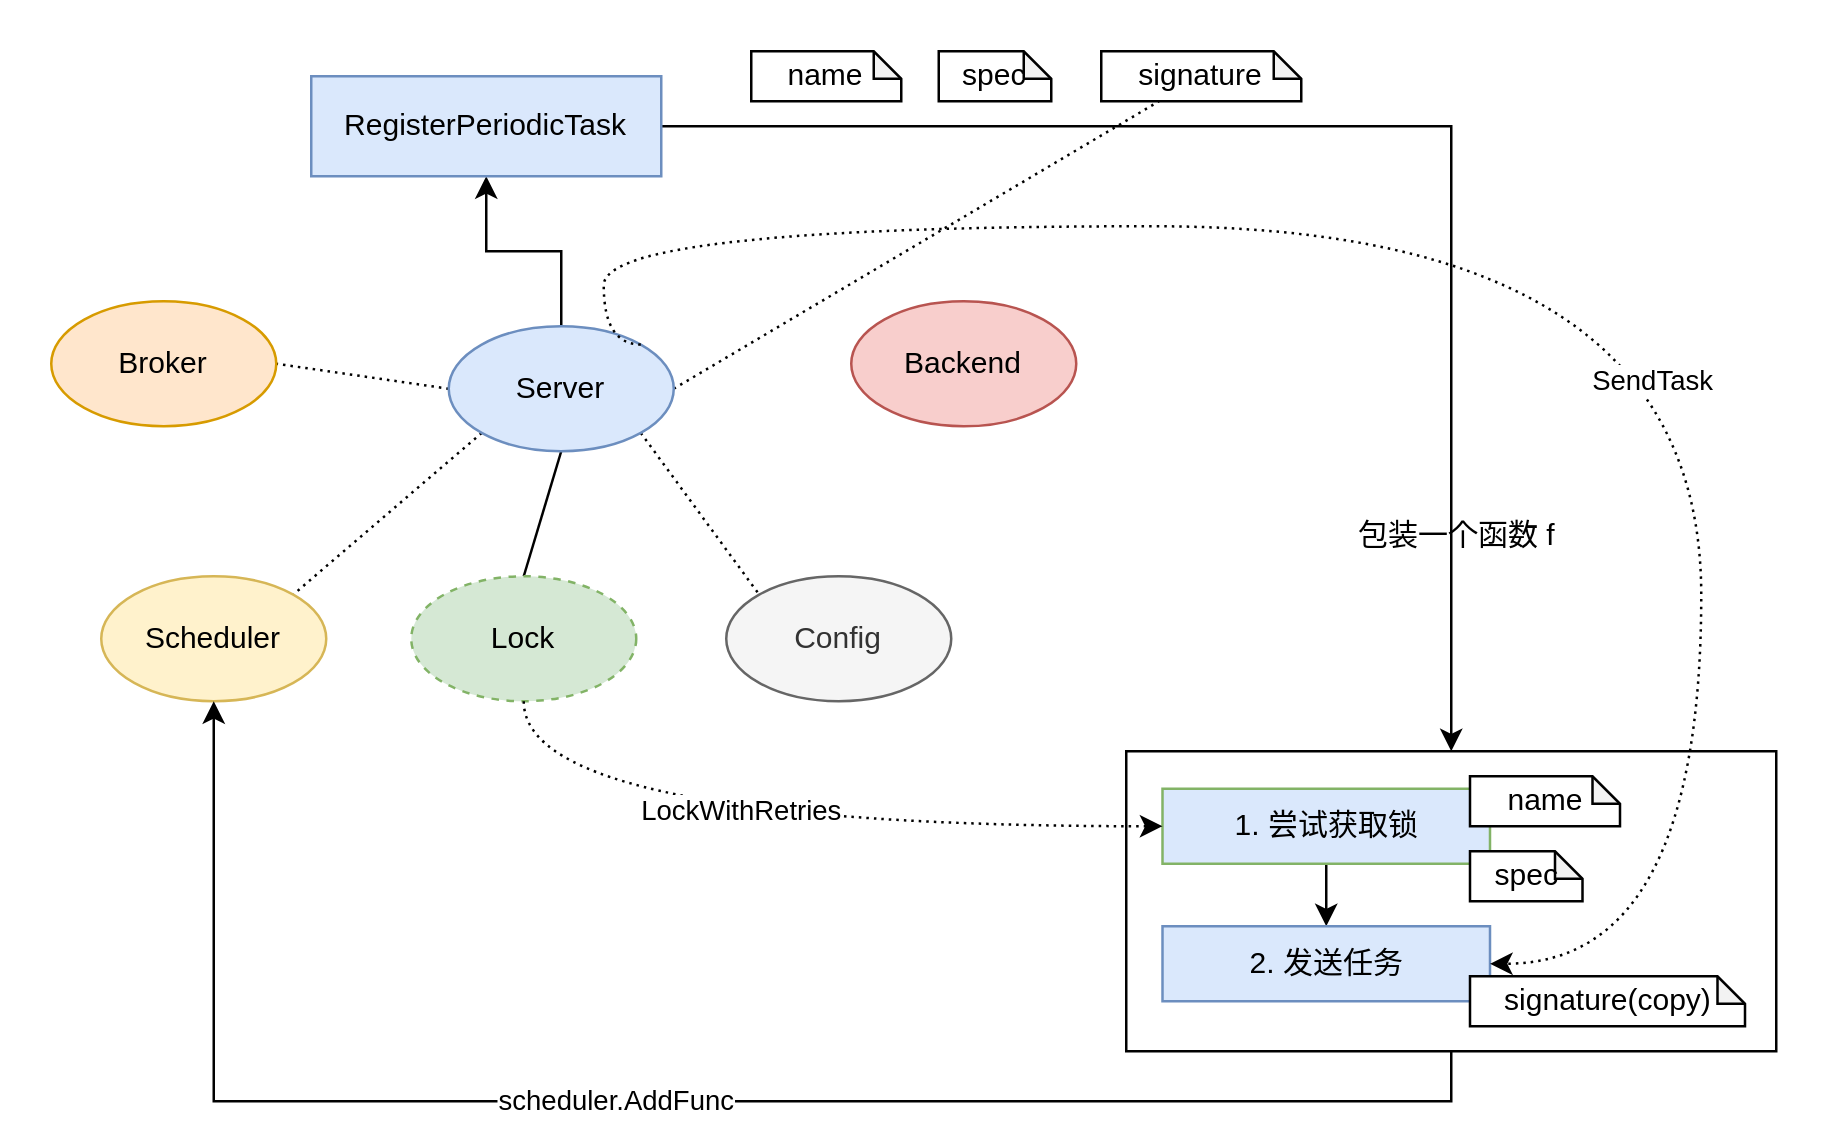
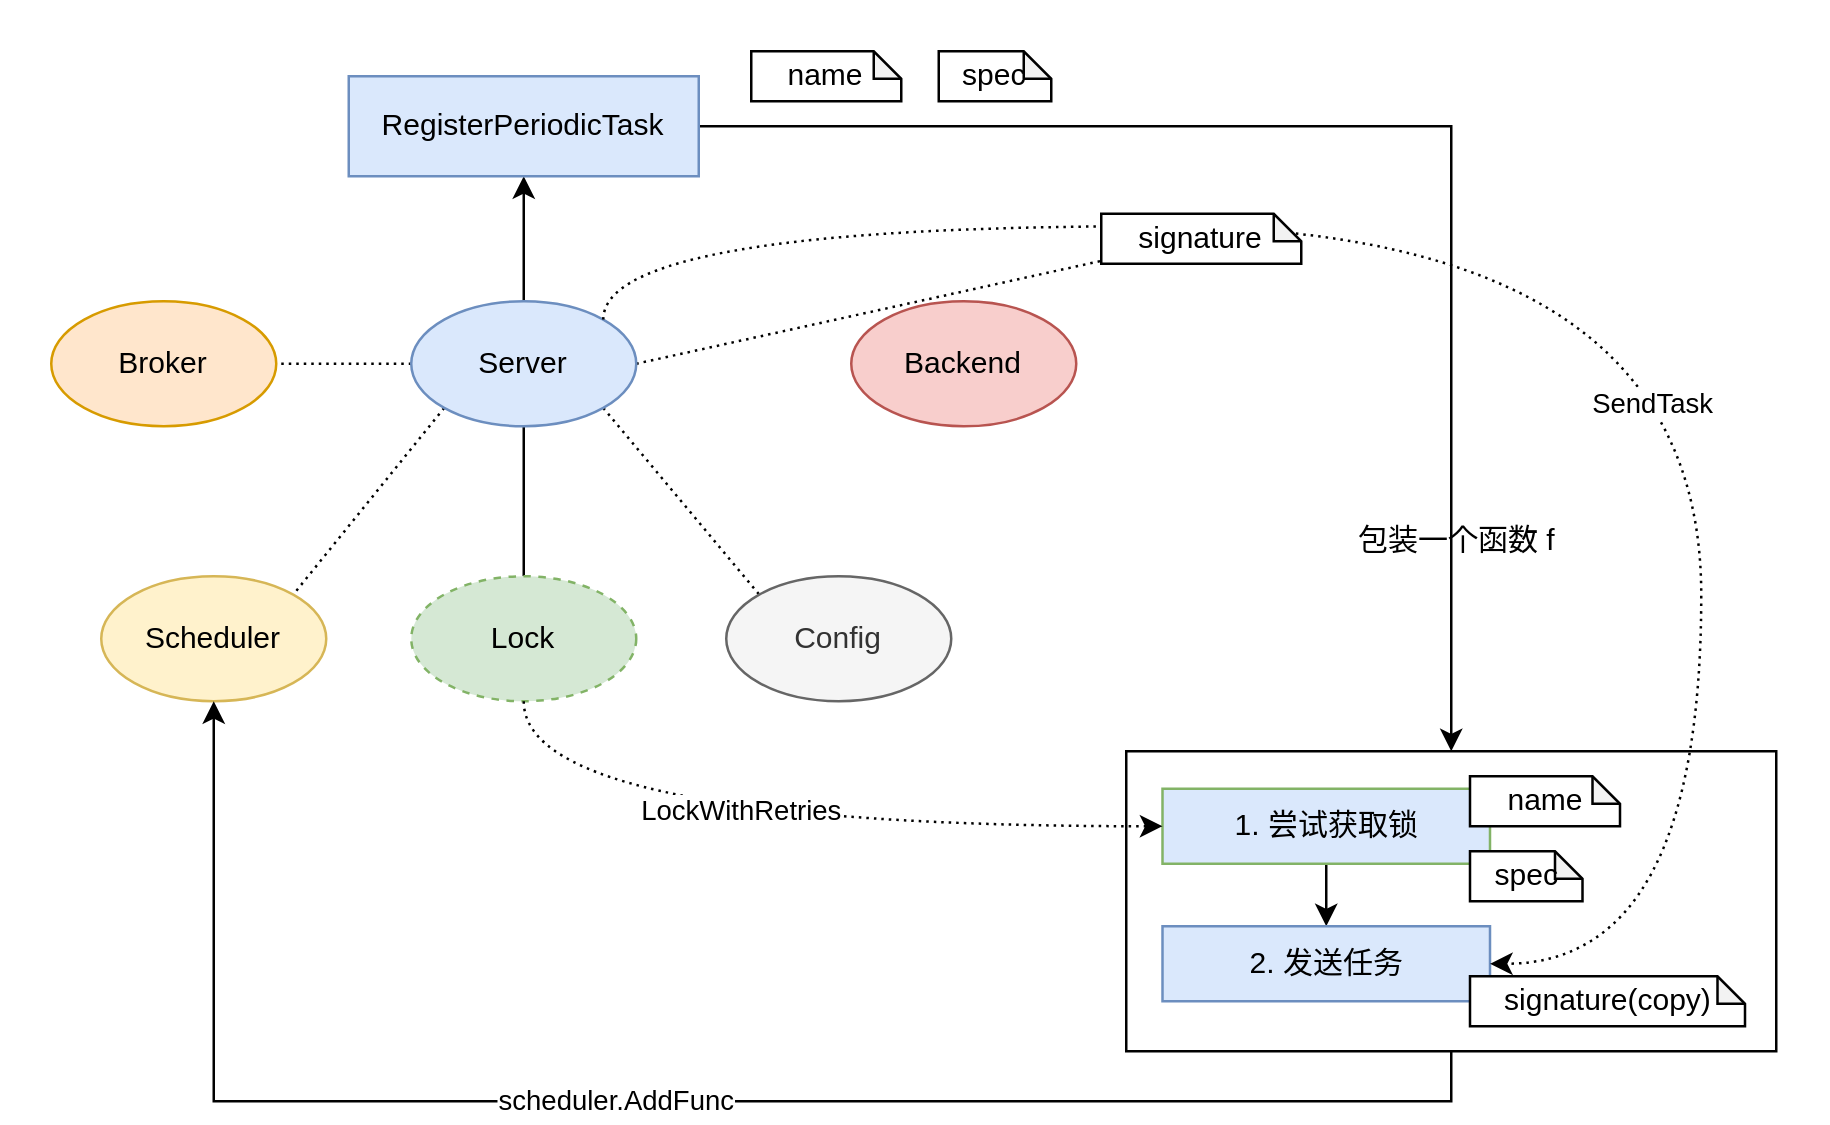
(1201, 76) -> (1201, 239)
(486, 126) -> (524, 126)
(561, 389) -> (524, 364)
